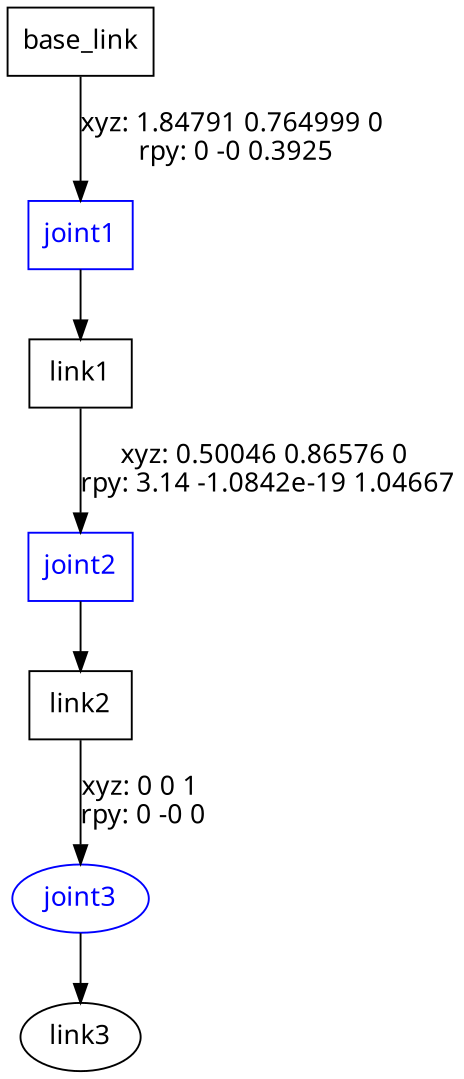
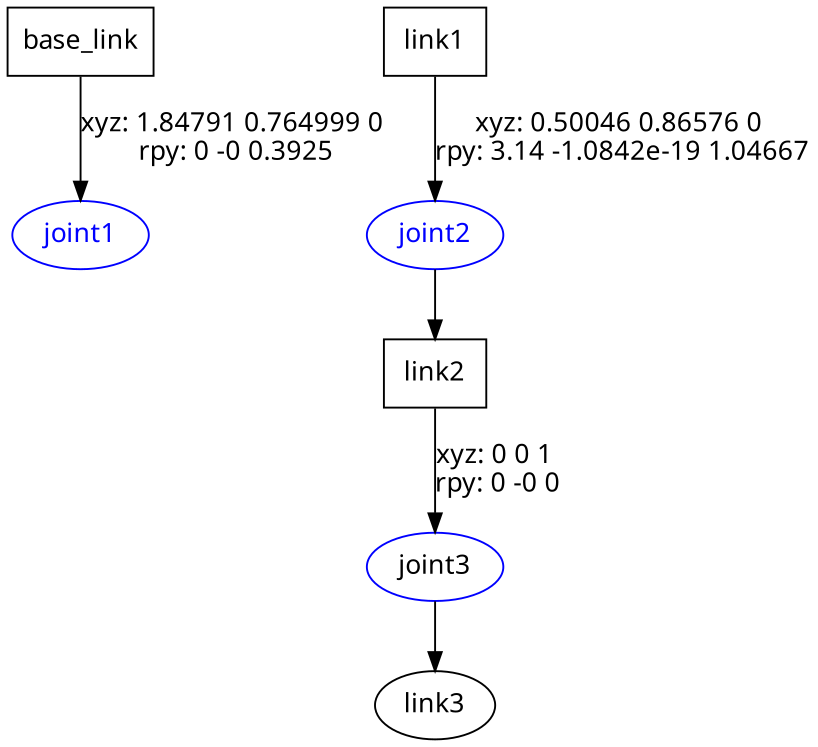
(81, 235) -> (81, 235)
(81, 295) -> none
(81, 567) -> (435, 235)
(81, 899) -> (435, 567)
